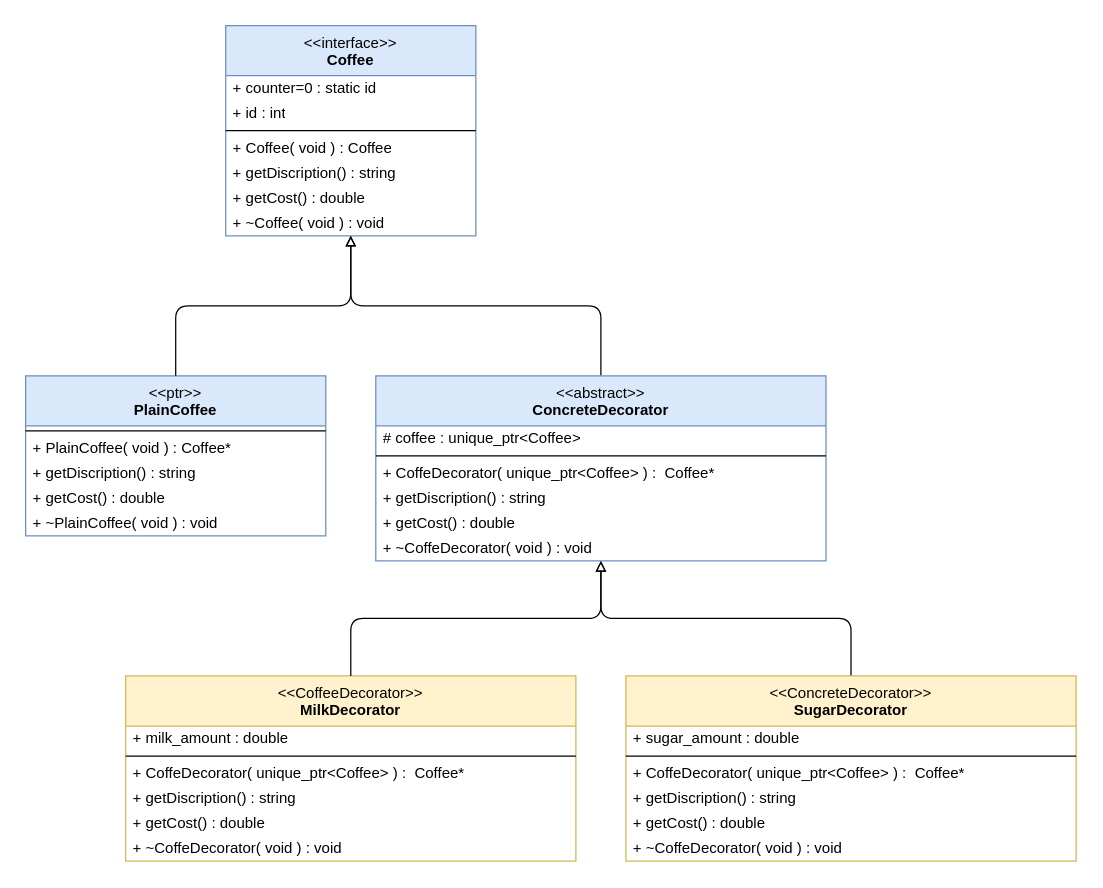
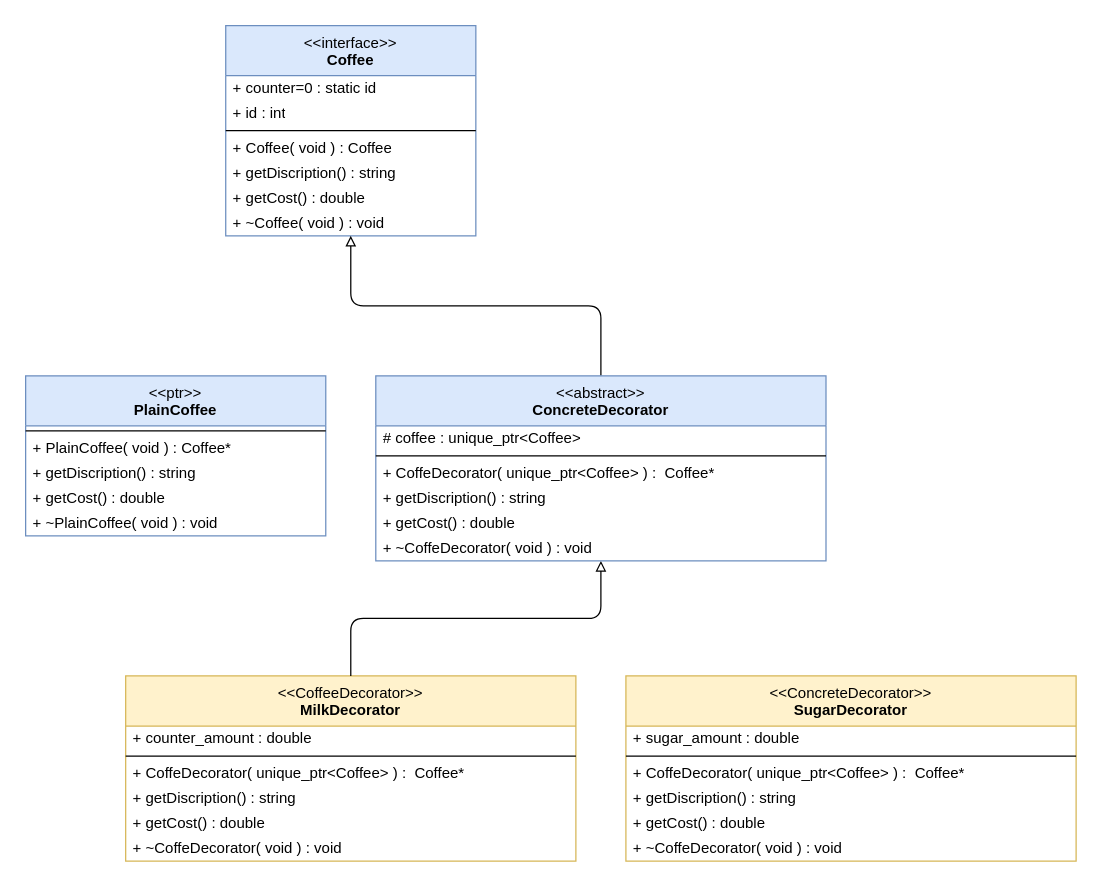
(231, 306) -> none
(751, 618) -> none
(212, 738) -> (228, 738)
